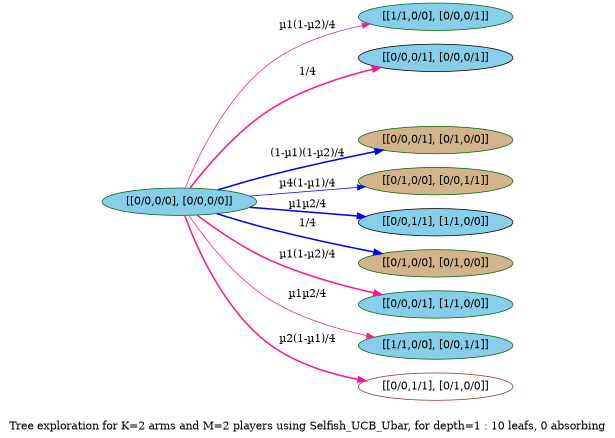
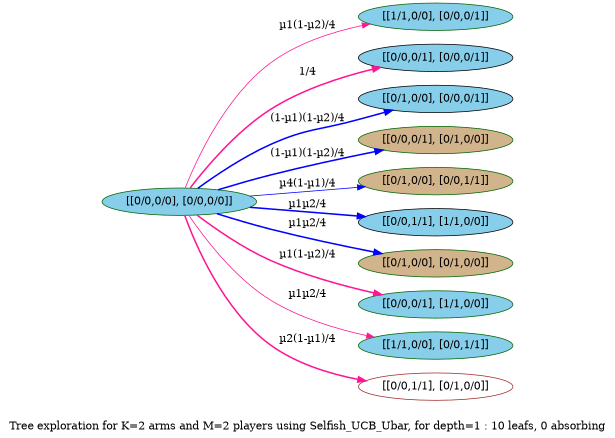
none -> (436, 99)
(307, 223) -> (307, 223)
